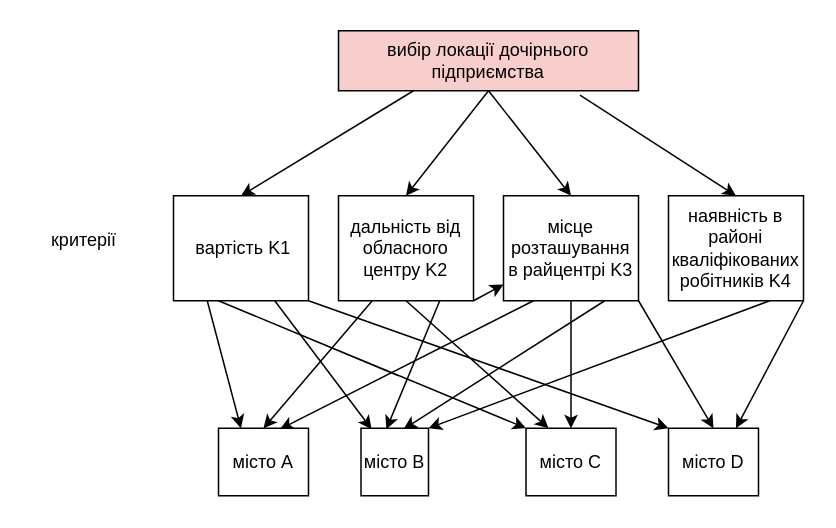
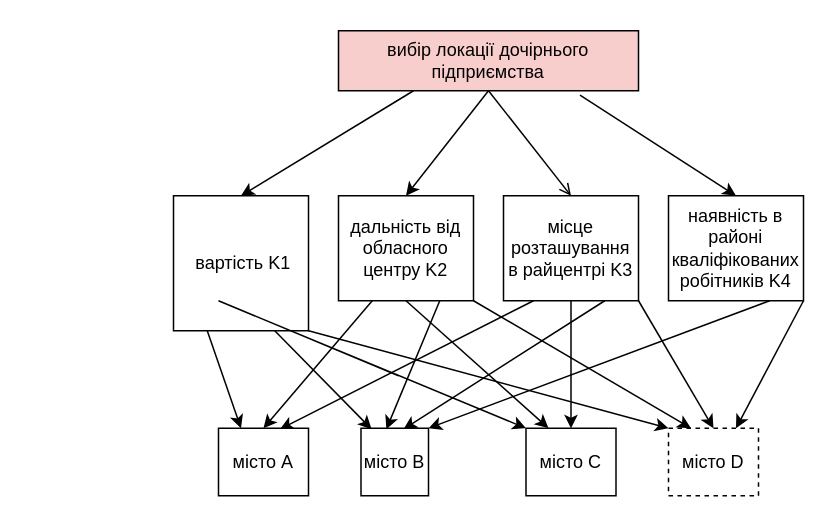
(564, 187) -> (566, 189)
(83, 241) -> none
(241, 248) -> (241, 263)
(484, 295) -> (578, 362)
(713, 462) -> (713, 462)
